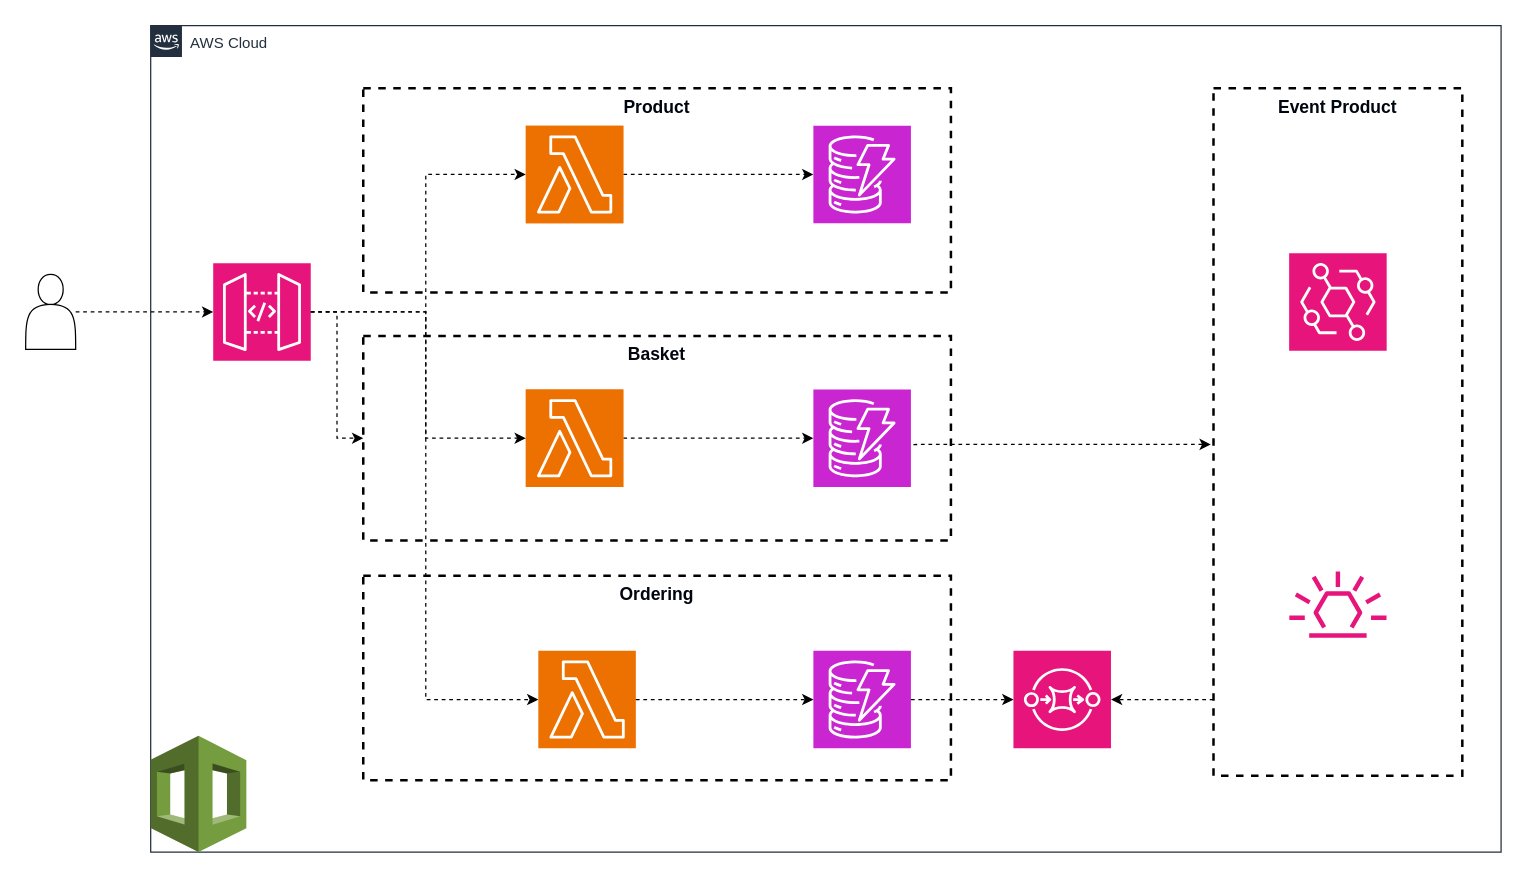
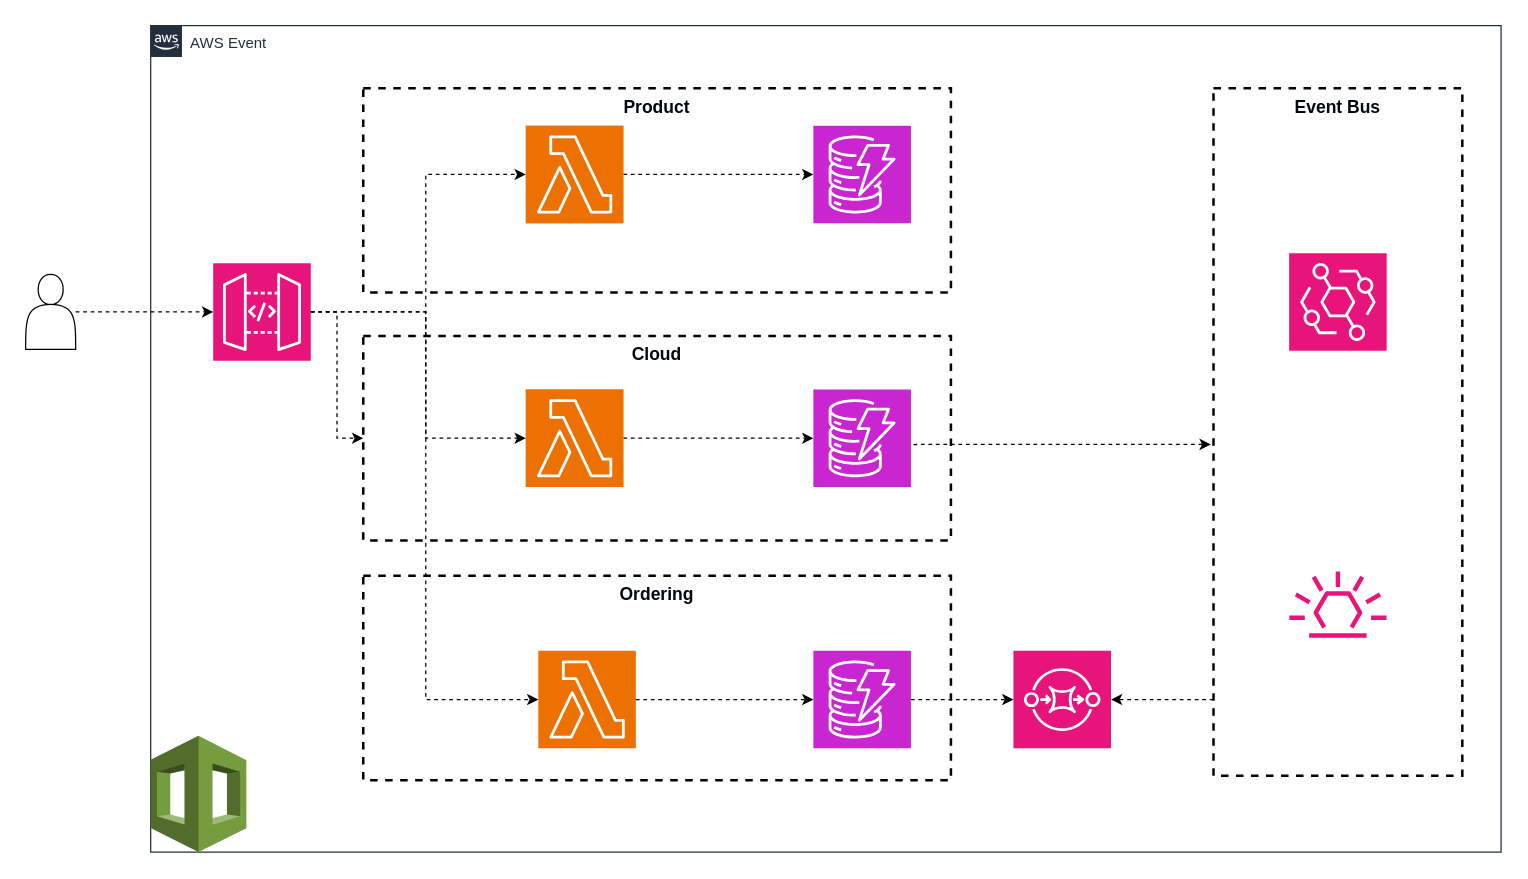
(225, 43) -> (226, 43)
(1338, 106) -> (1338, 106)
(657, 353) -> (657, 353)
